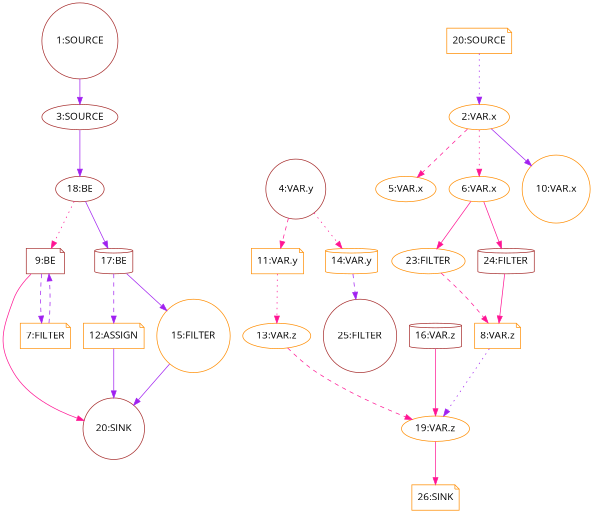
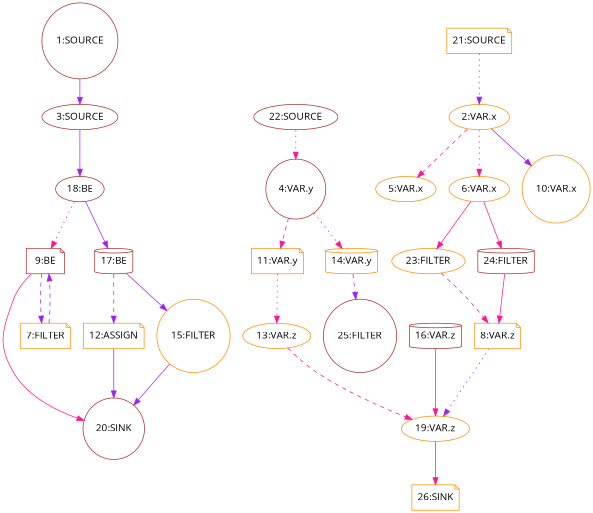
(479, 41) -> (479, 41)
none -> (296, 117)
